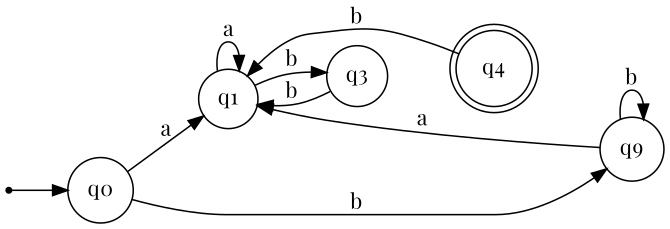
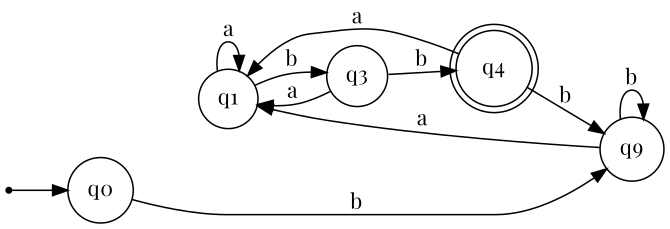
(357, 18) -> (357, 18)
none -> (415, 73)
(292, 92) -> (292, 92)
none -> (559, 106)
(159, 148) -> none
